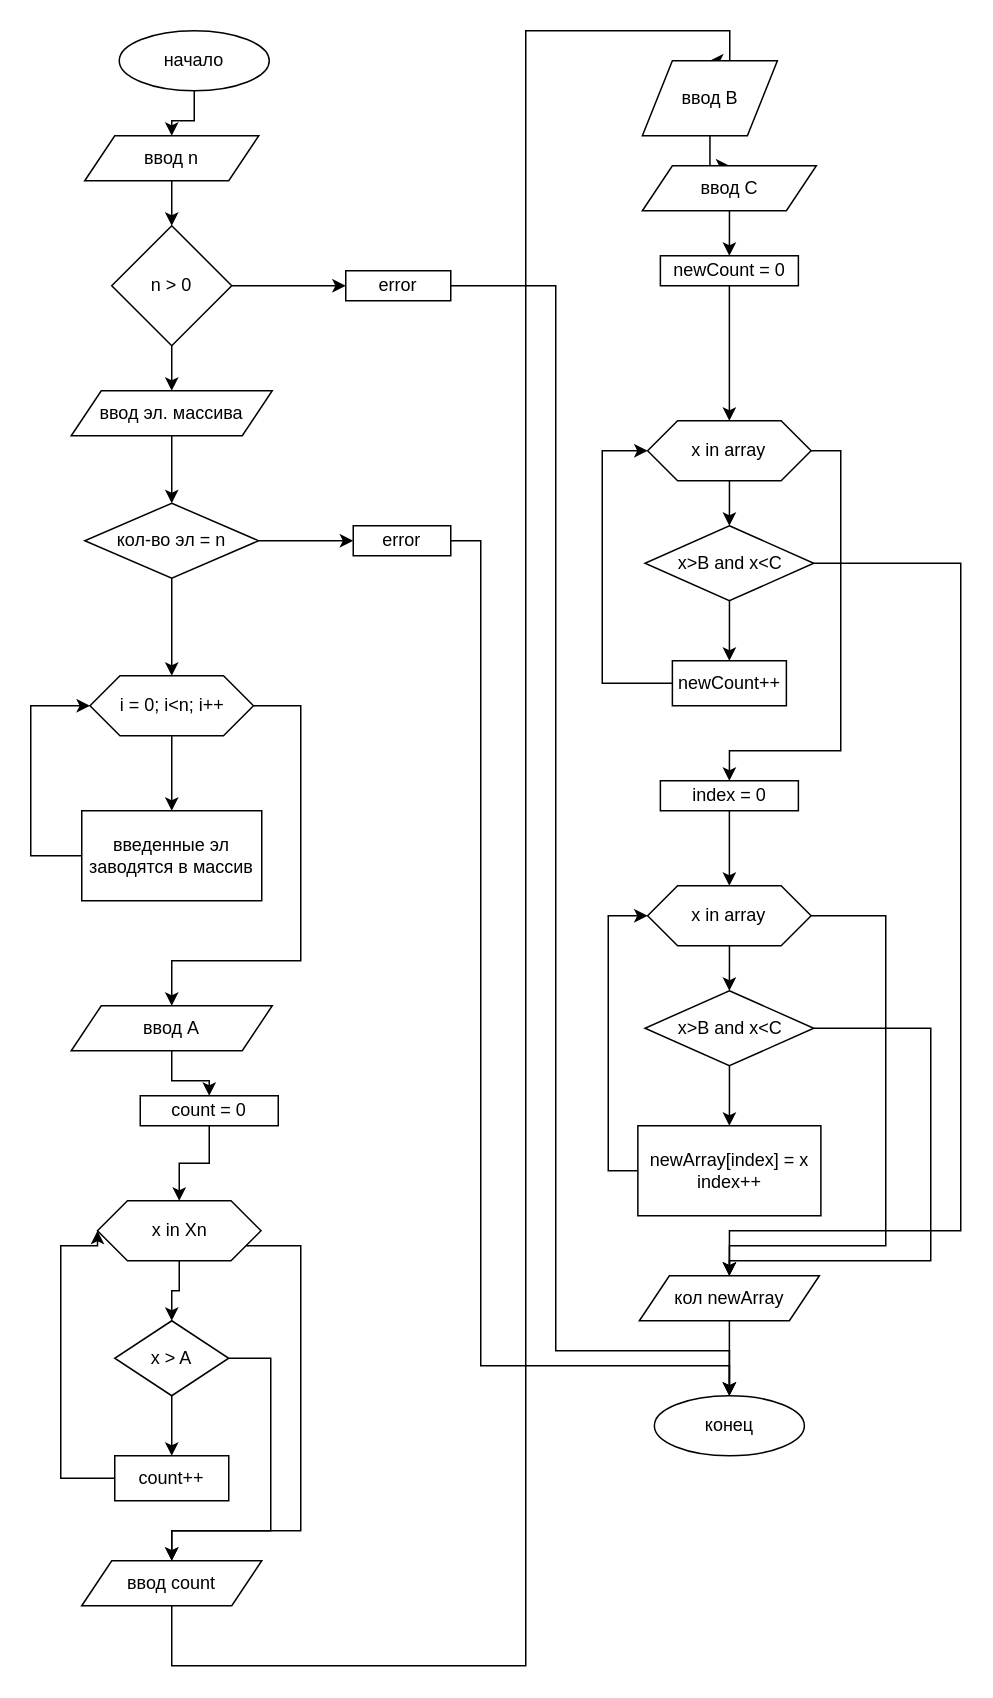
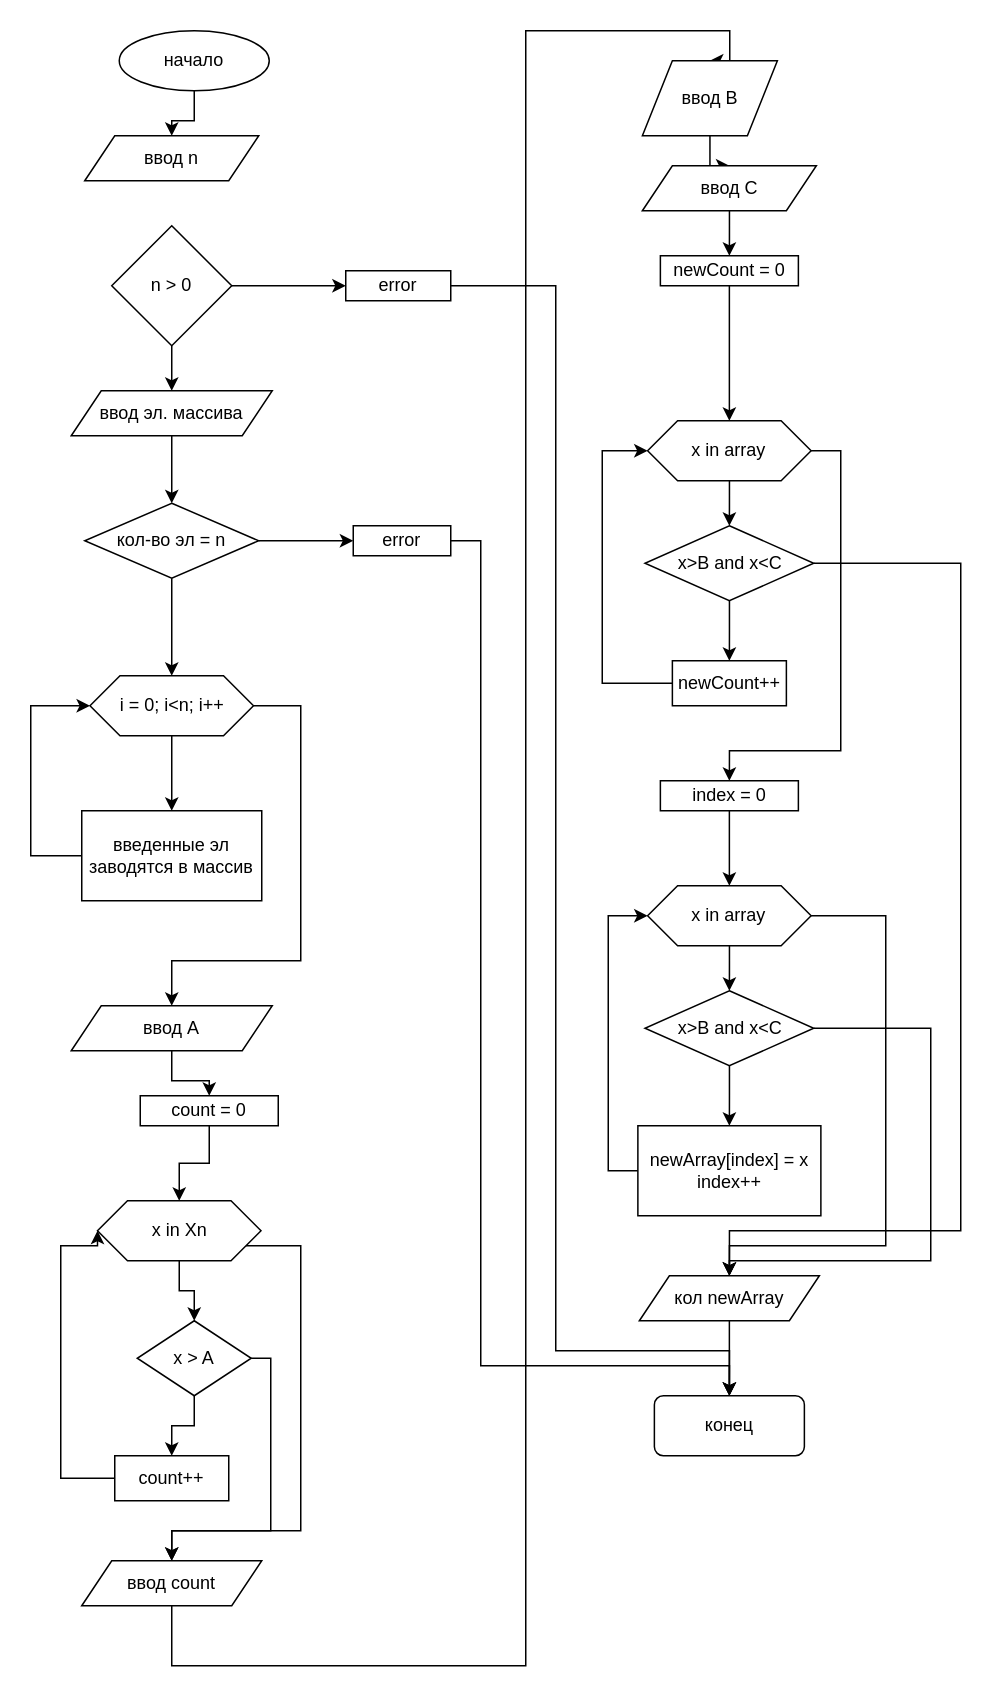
(172, 209) -> none
(172, 1358) -> (194, 1358)
(729, 1426) -> (729, 1426)
